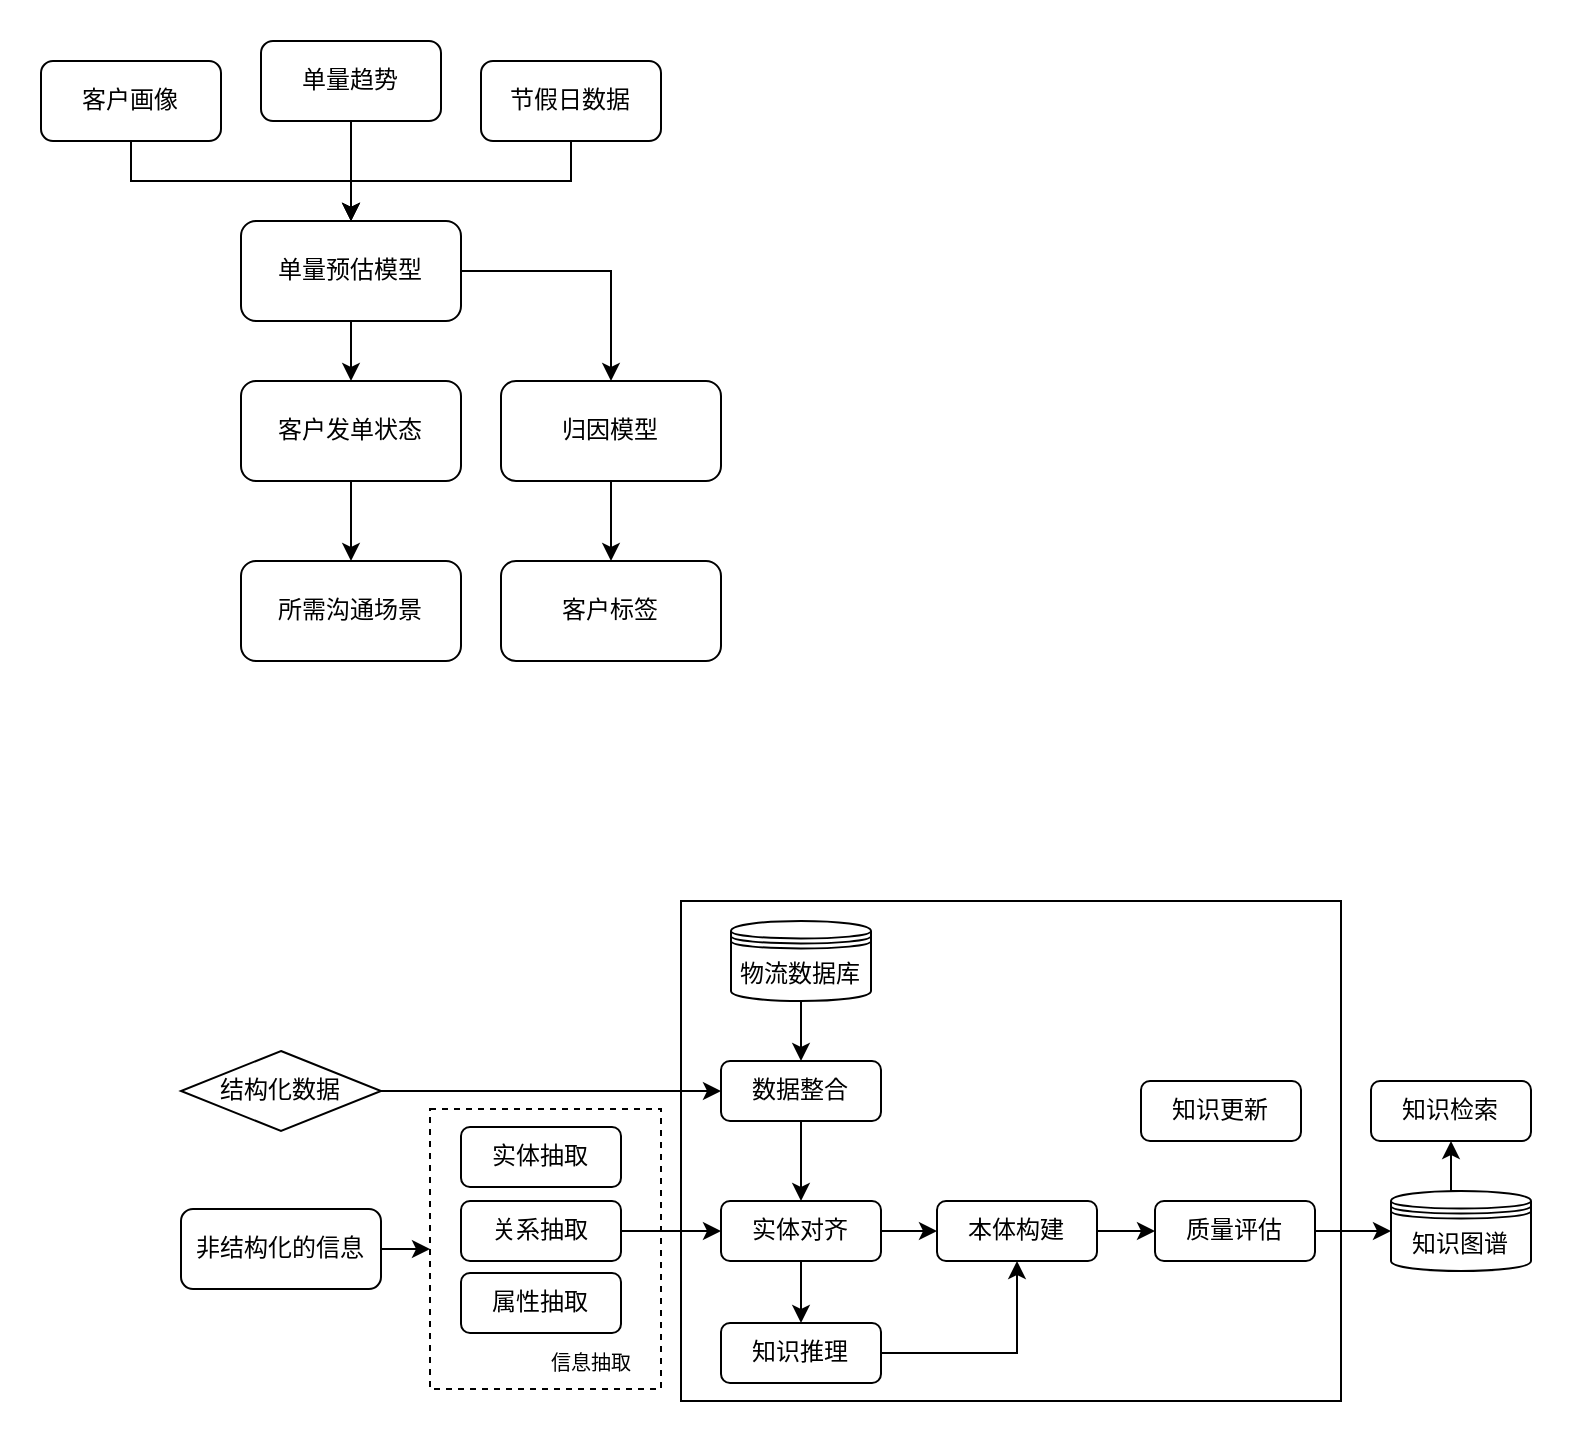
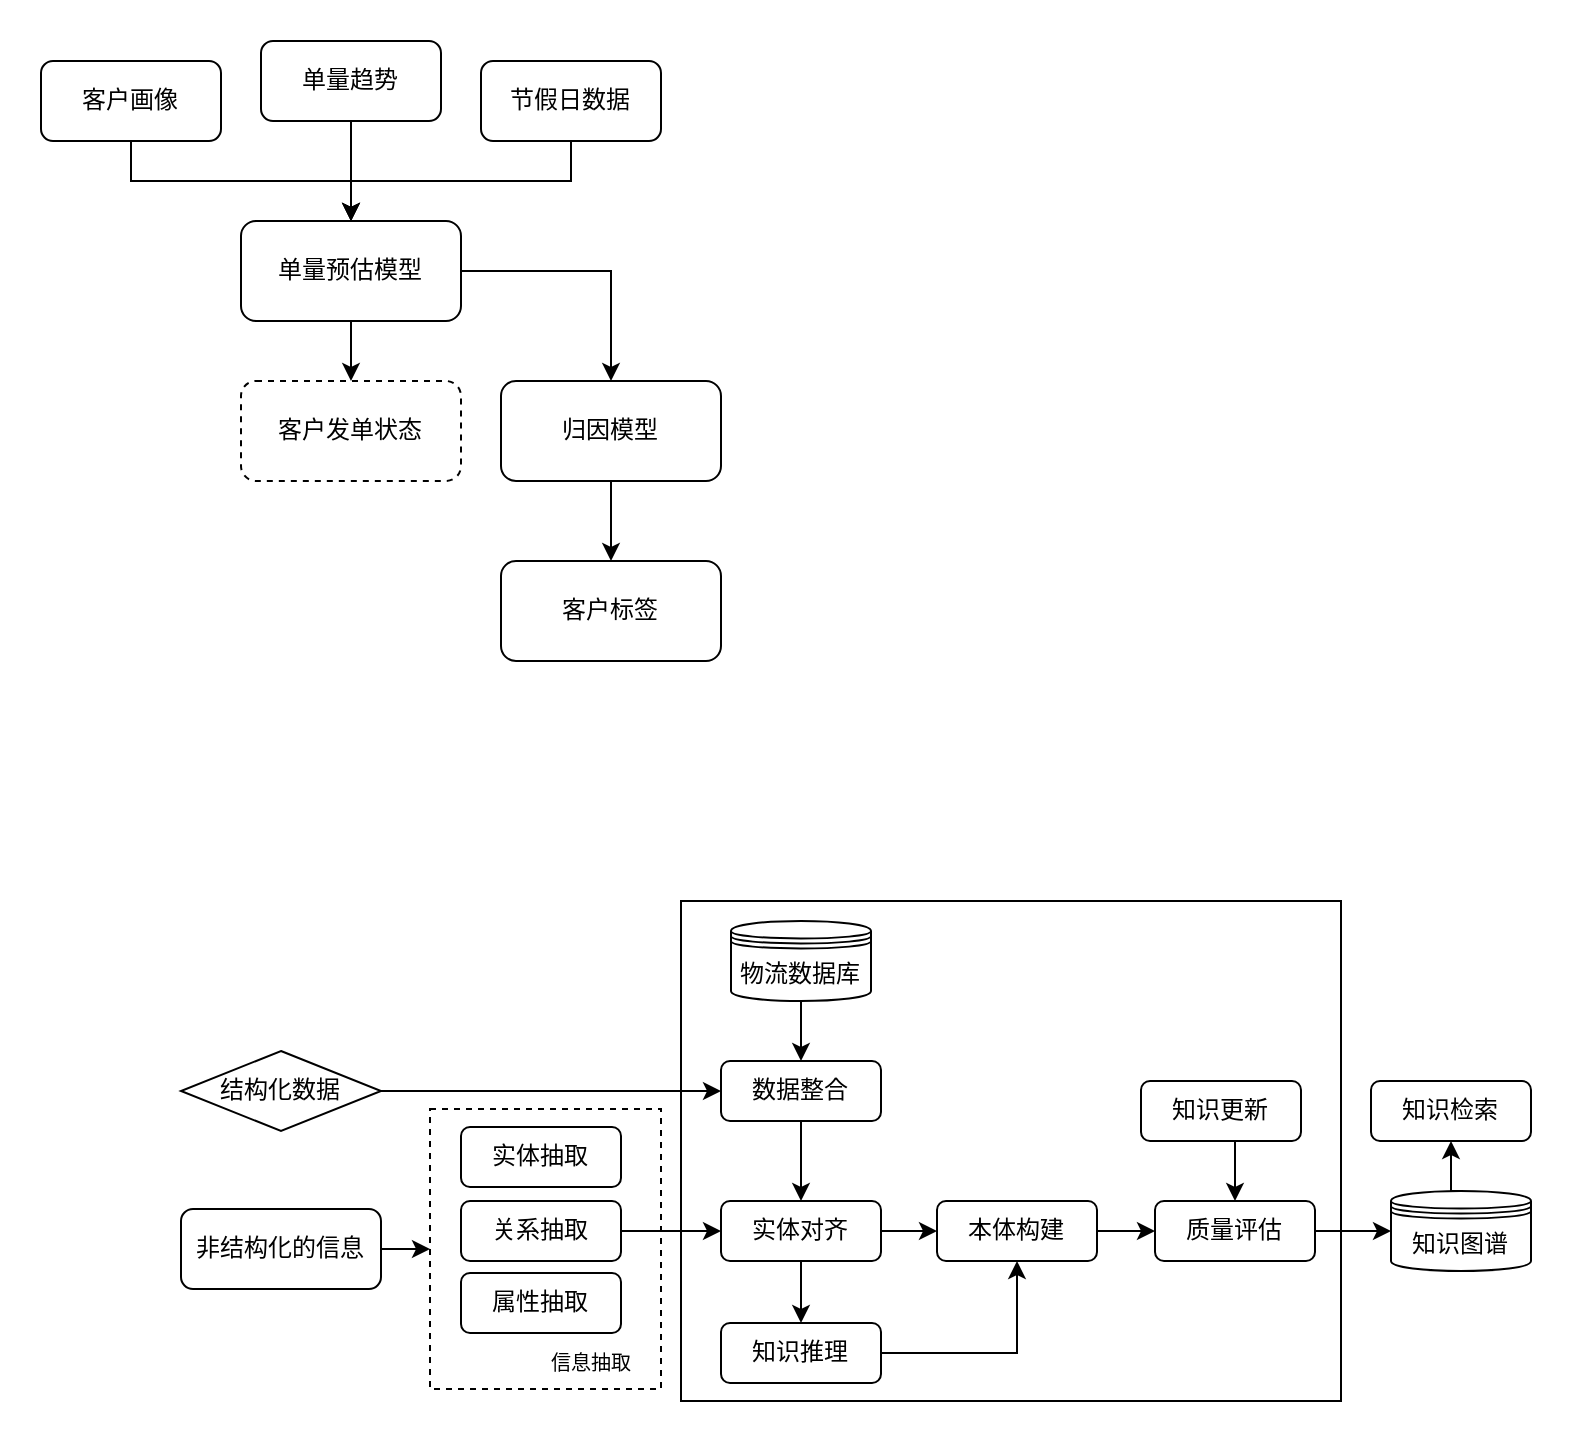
(351, 431) -> (351, 431)
(351, 514) -> none
(351, 611) -> none
none -> (1235, 1163)
